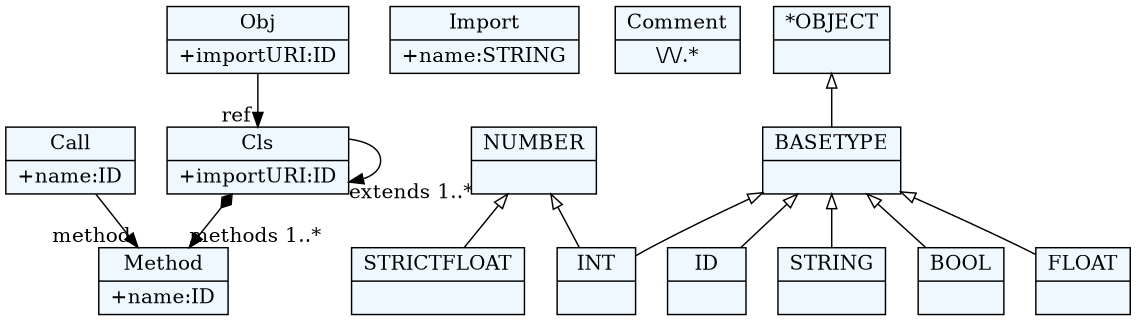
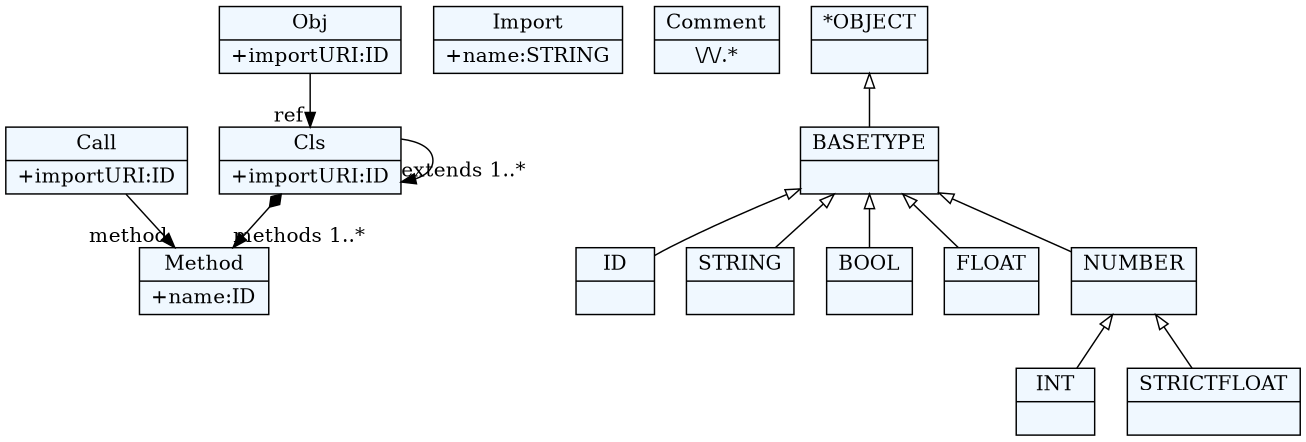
(70, 177) -> (97, 177)
(692, 226) -> (1012, 225)
